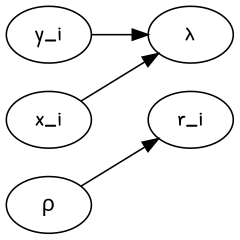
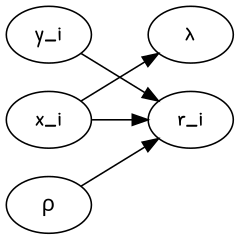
(112, 35) -> (110, 71)
none -> (112, 120)
